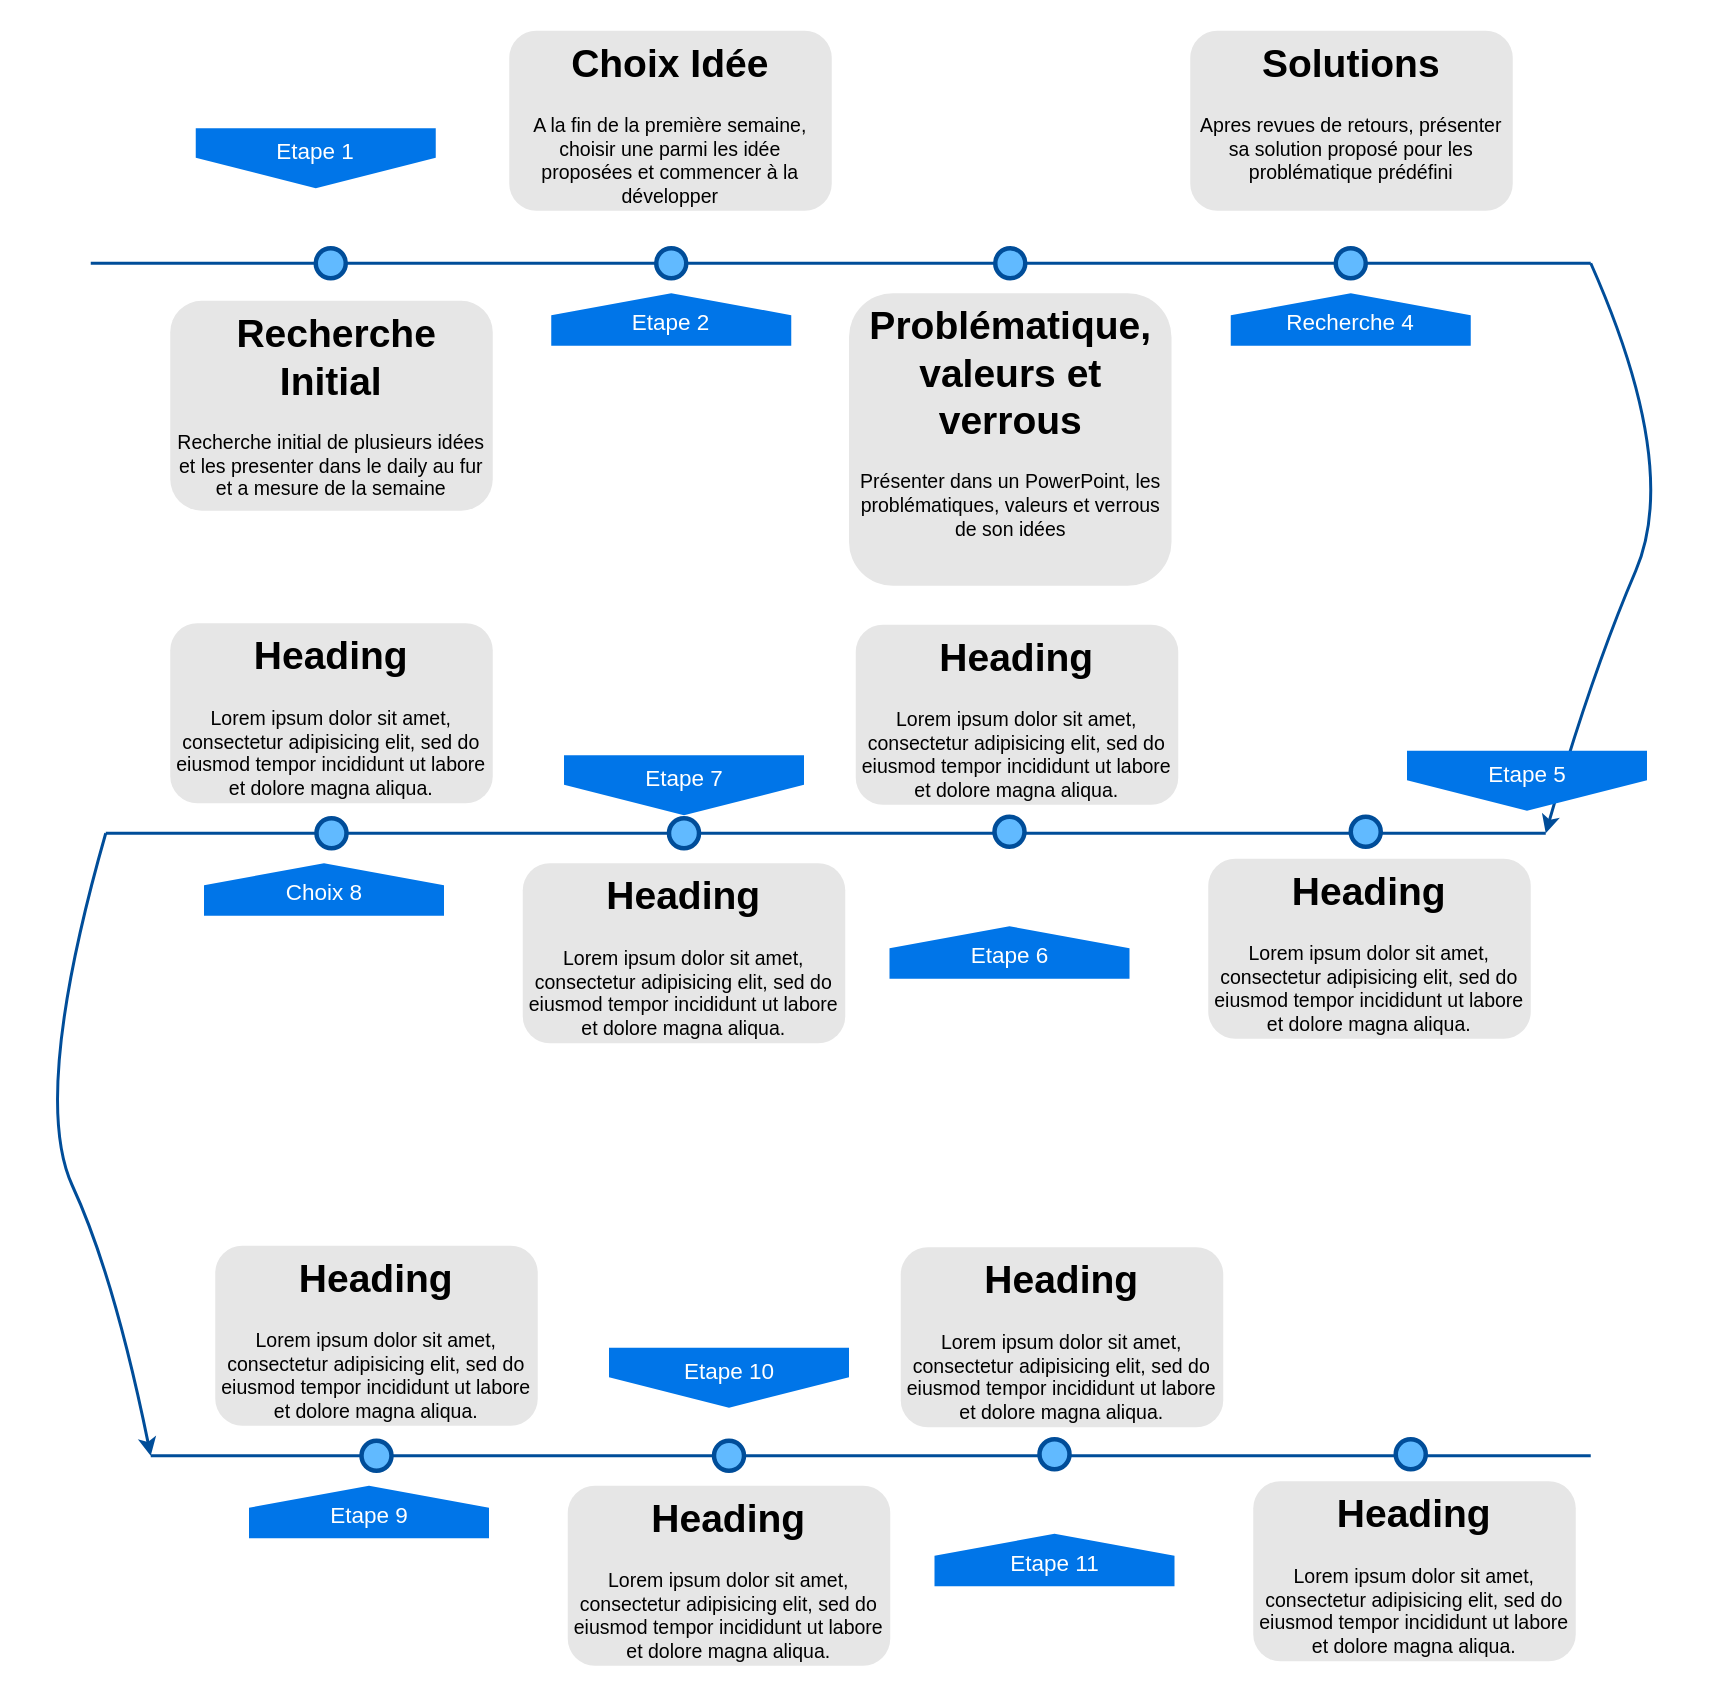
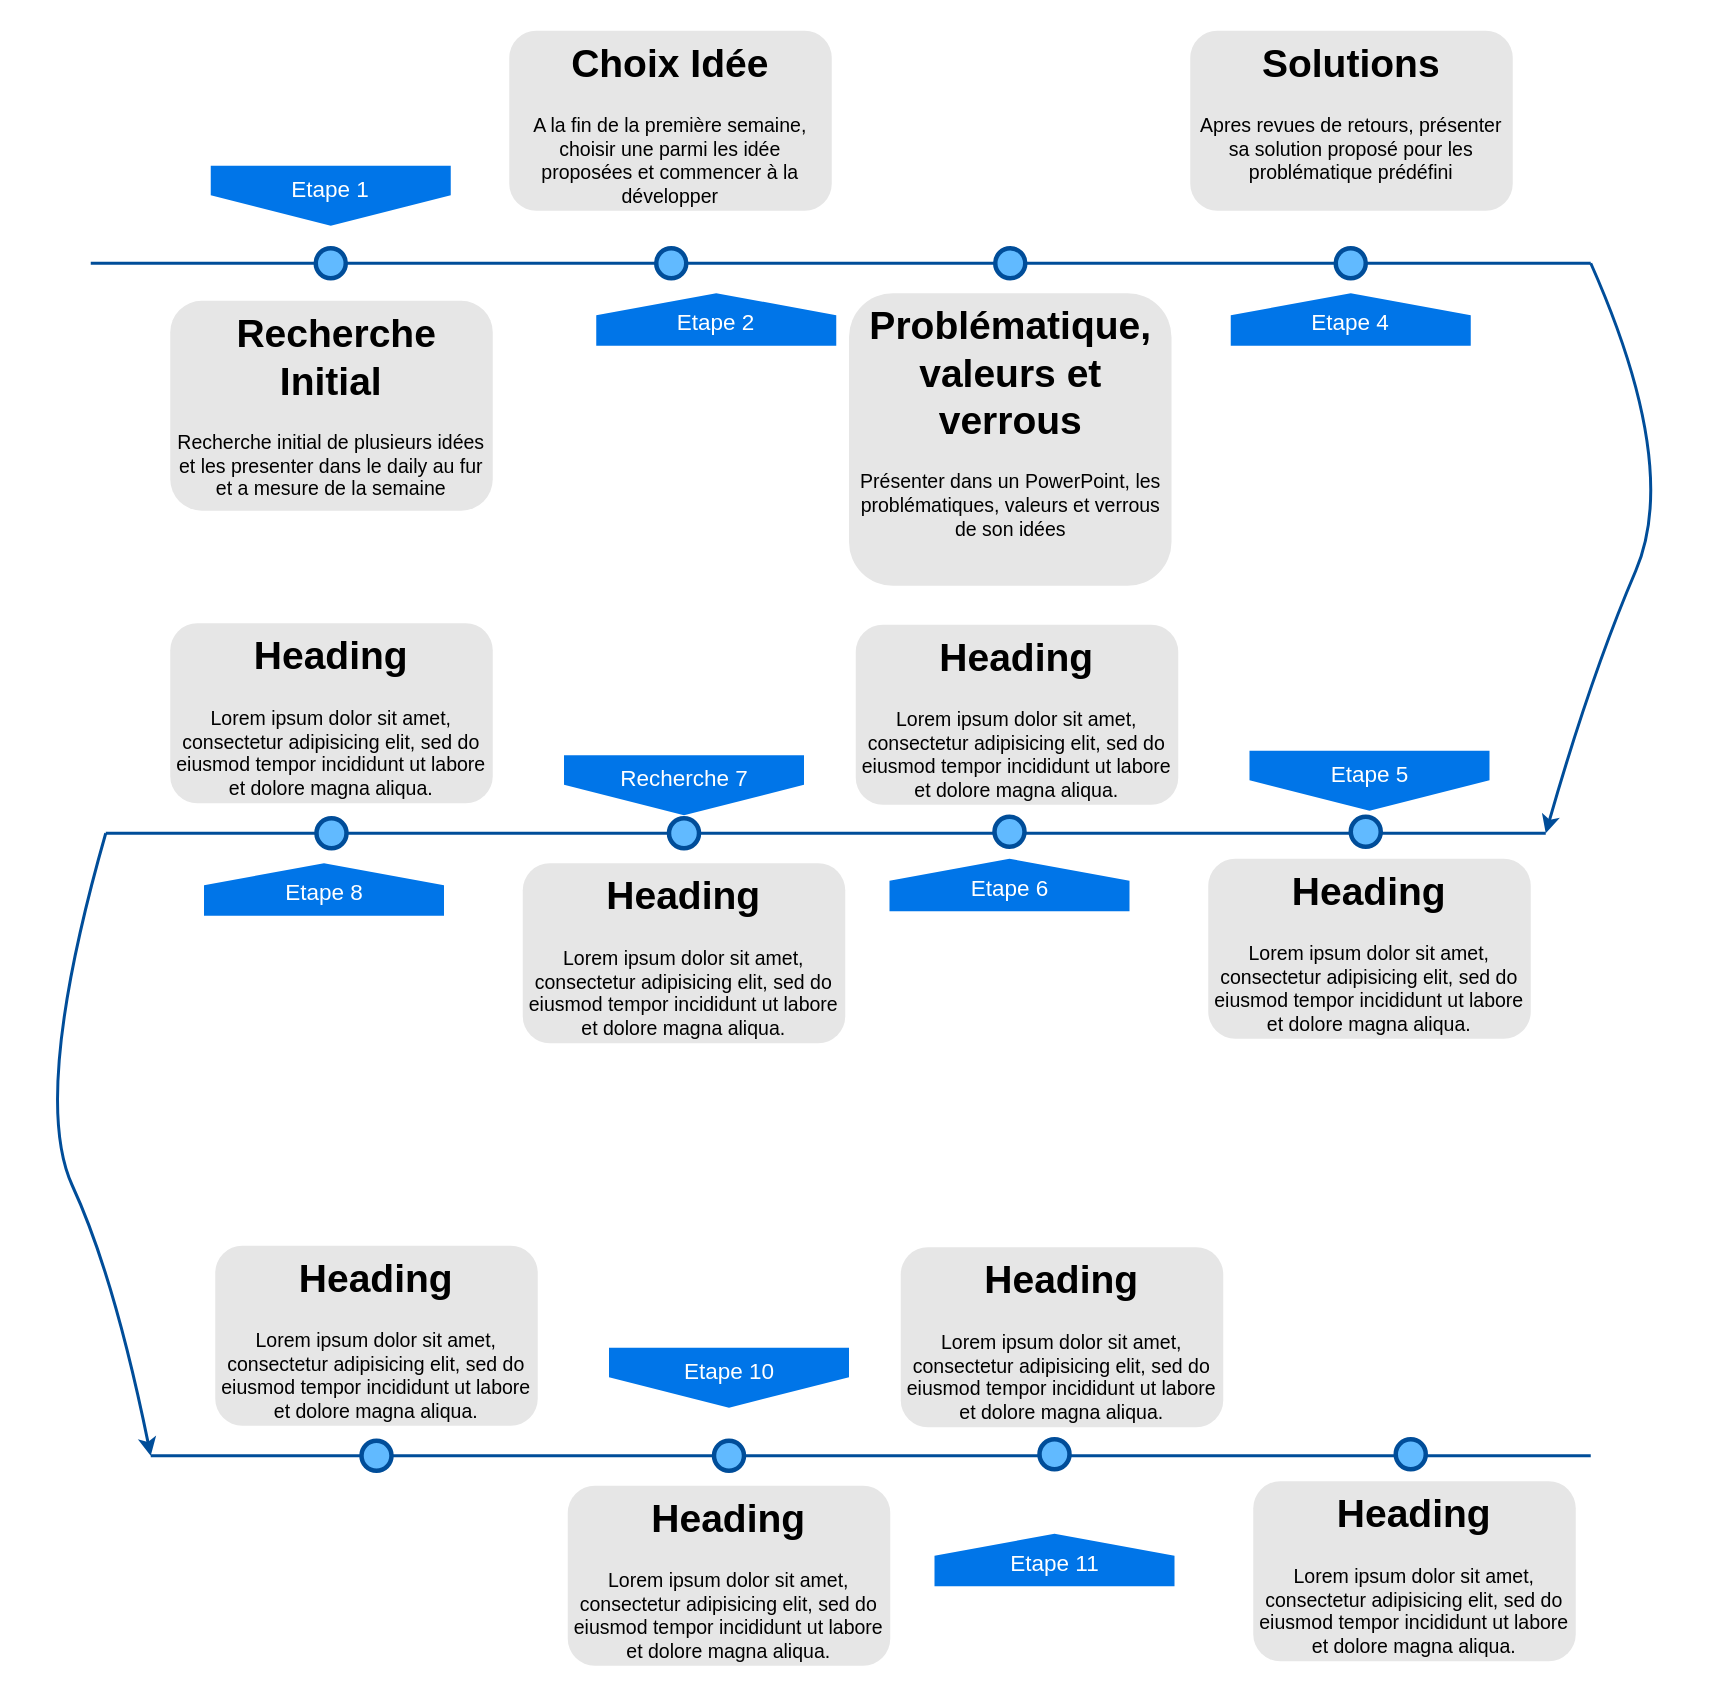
(316, 158) -> (331, 196)
(671, 320) -> (716, 320)
(1351, 322) -> (1351, 322)
(685, 779) -> (685, 779)
(1527, 781) -> (1370, 781)
(325, 892) -> (325, 892)
(1010, 953) -> (1010, 885)
(369, 1512) -> none
